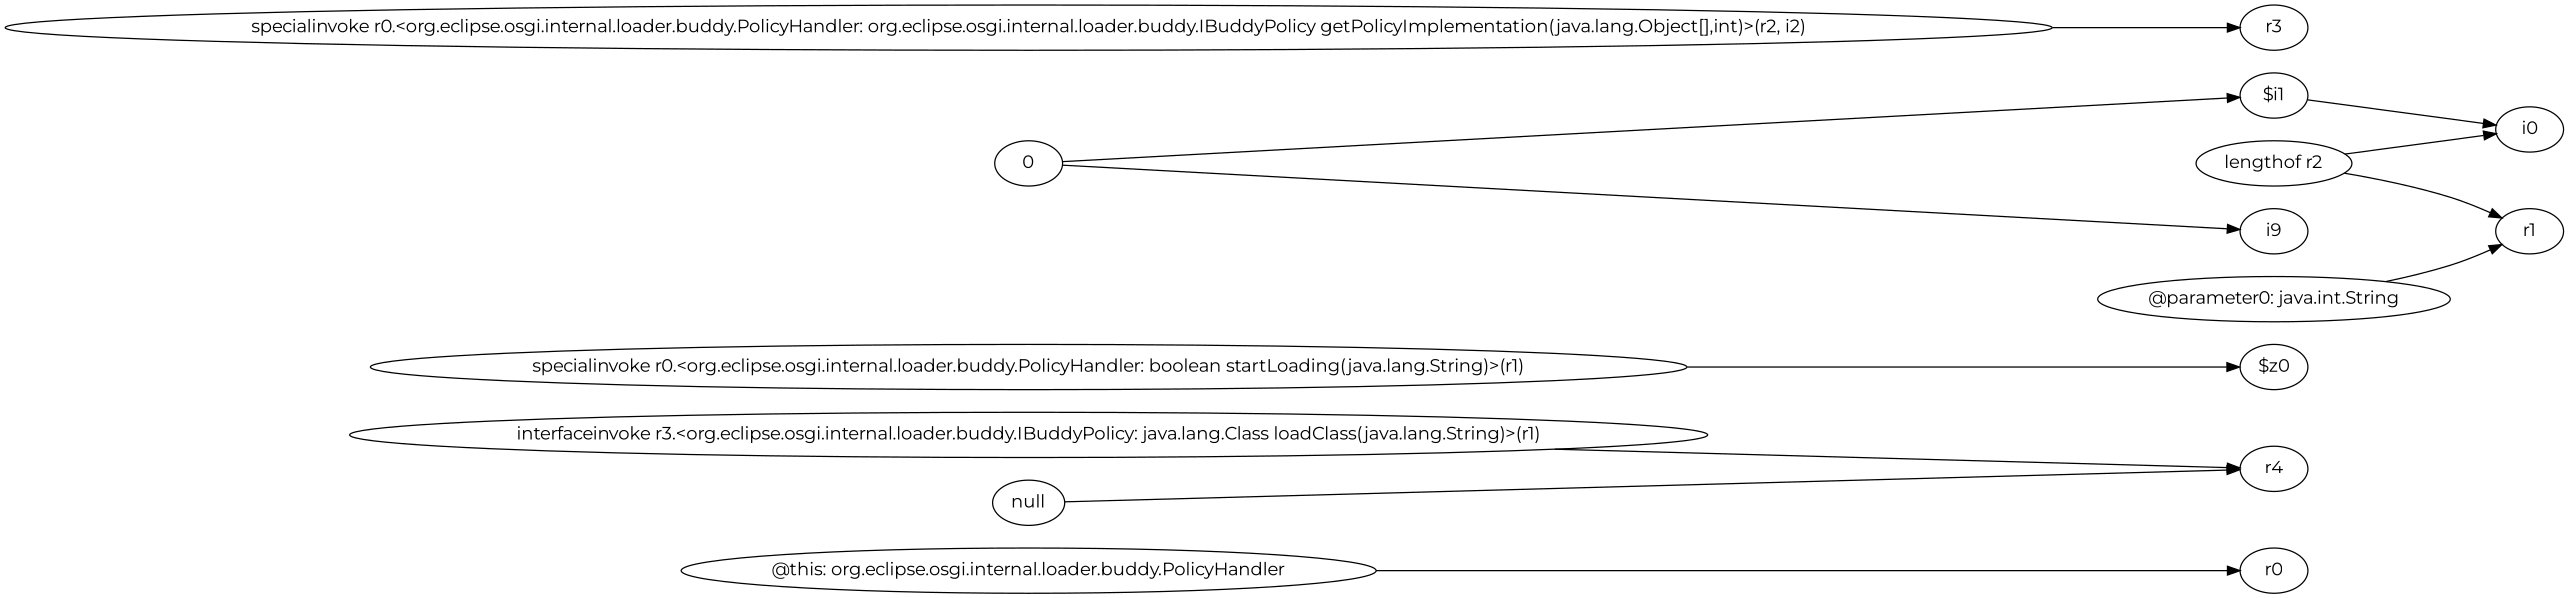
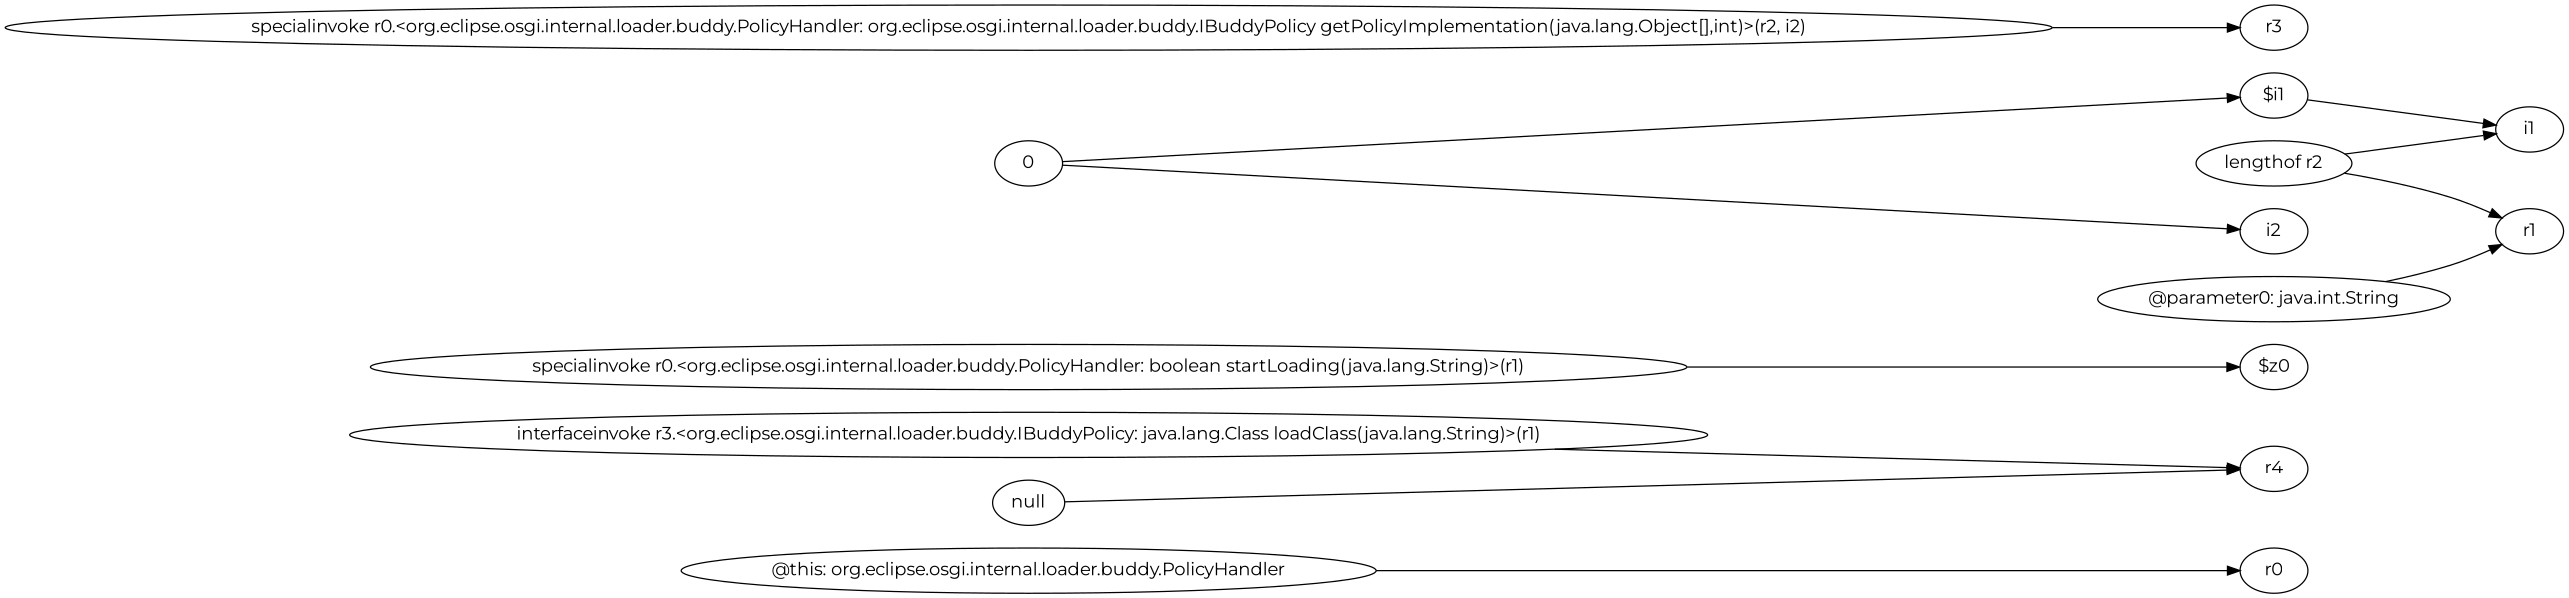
(2530, 129) -> (2530, 129)
(2274, 231) -> (2274, 231)
